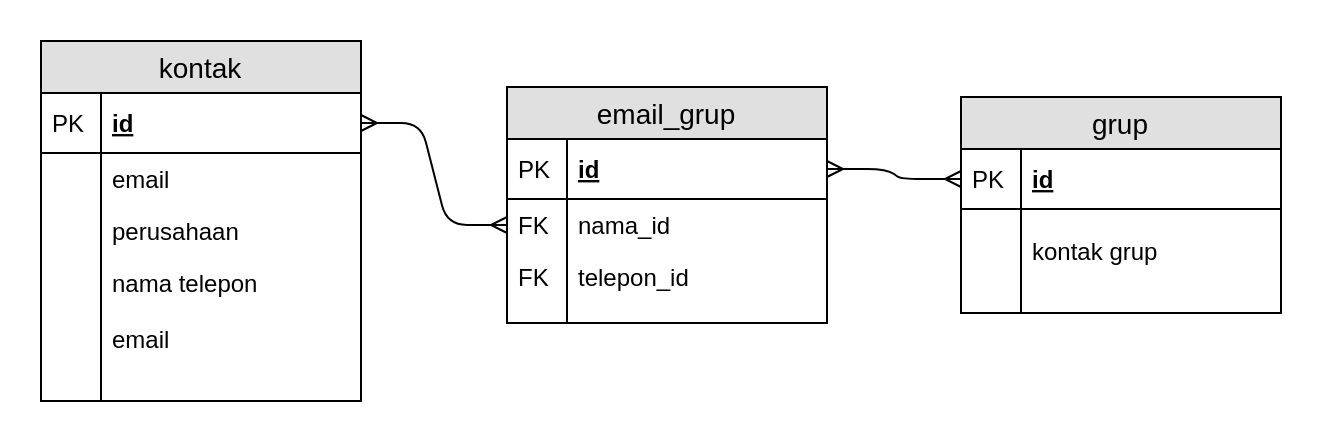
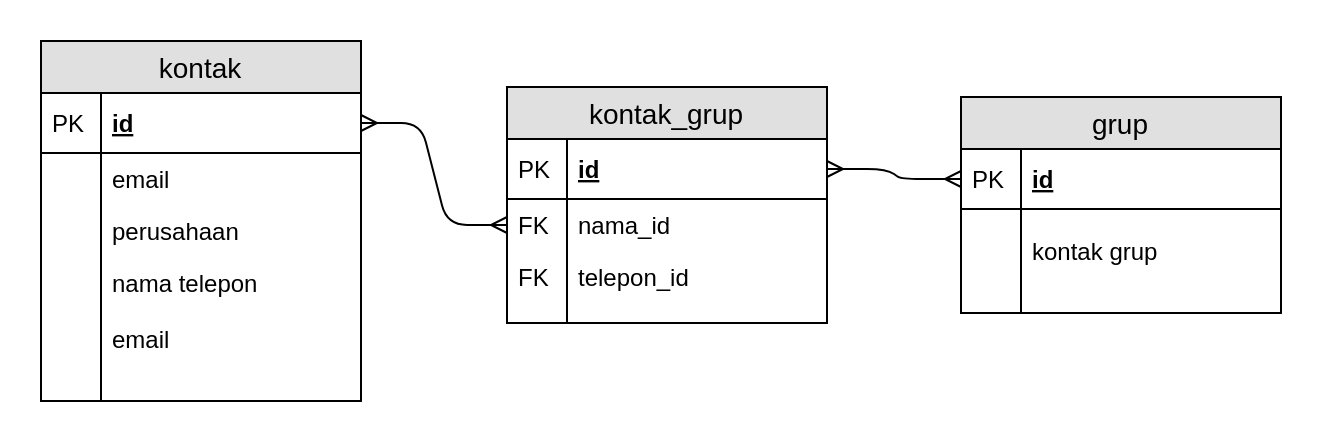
(666, 115) -> (666, 115)
